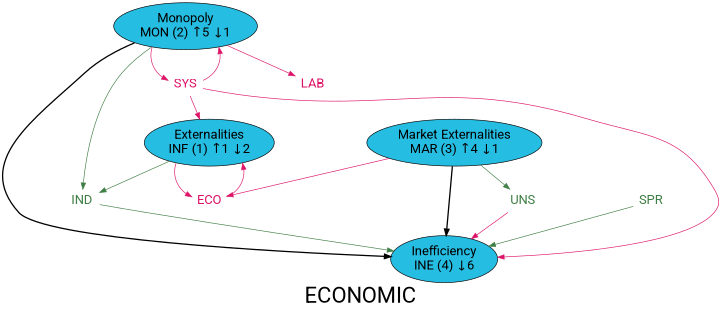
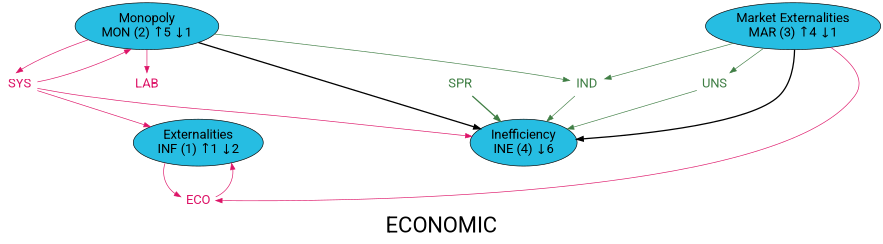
(137, 176) -> (672, 60)
(492, 224) -> (635, 109)
(564, 225) -> (484, 106)
